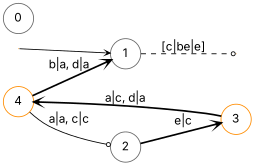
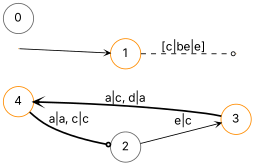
(126, 54) -> (126, 54)
(70, 79) -> none
(66, 133) -> (66, 133)
(178, 134) -> (178, 134)
